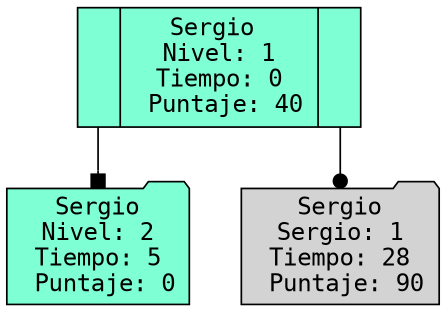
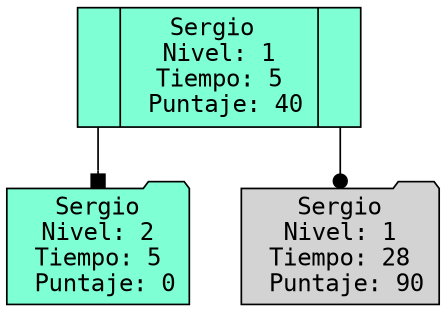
(219, 79) -> (219, 79)
(340, 246) -> (340, 246)
